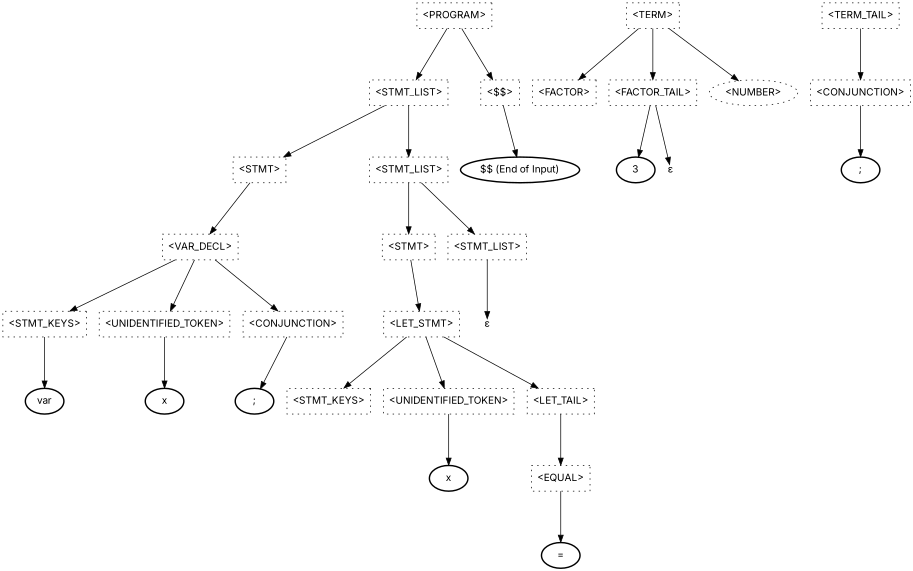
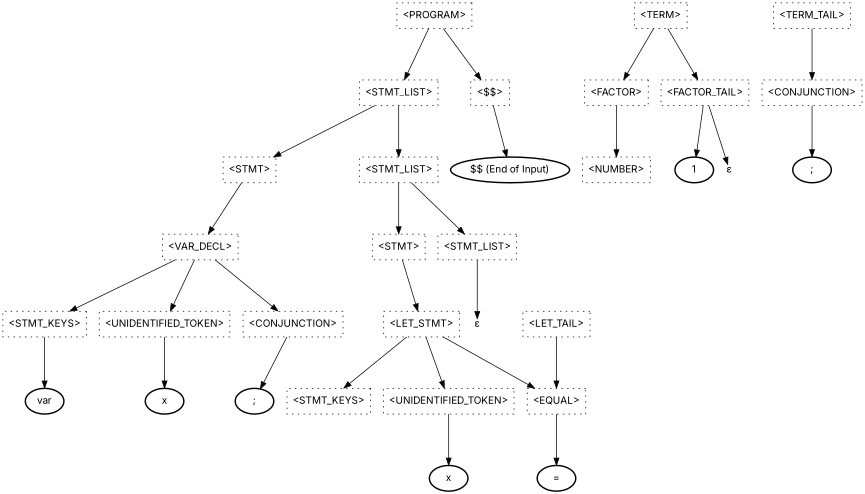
(701, 52) -> (616, 128)
(754, 93) -> (616, 170)
(636, 170) -> (694, 170)
(488, 361) -> (486, 361)
